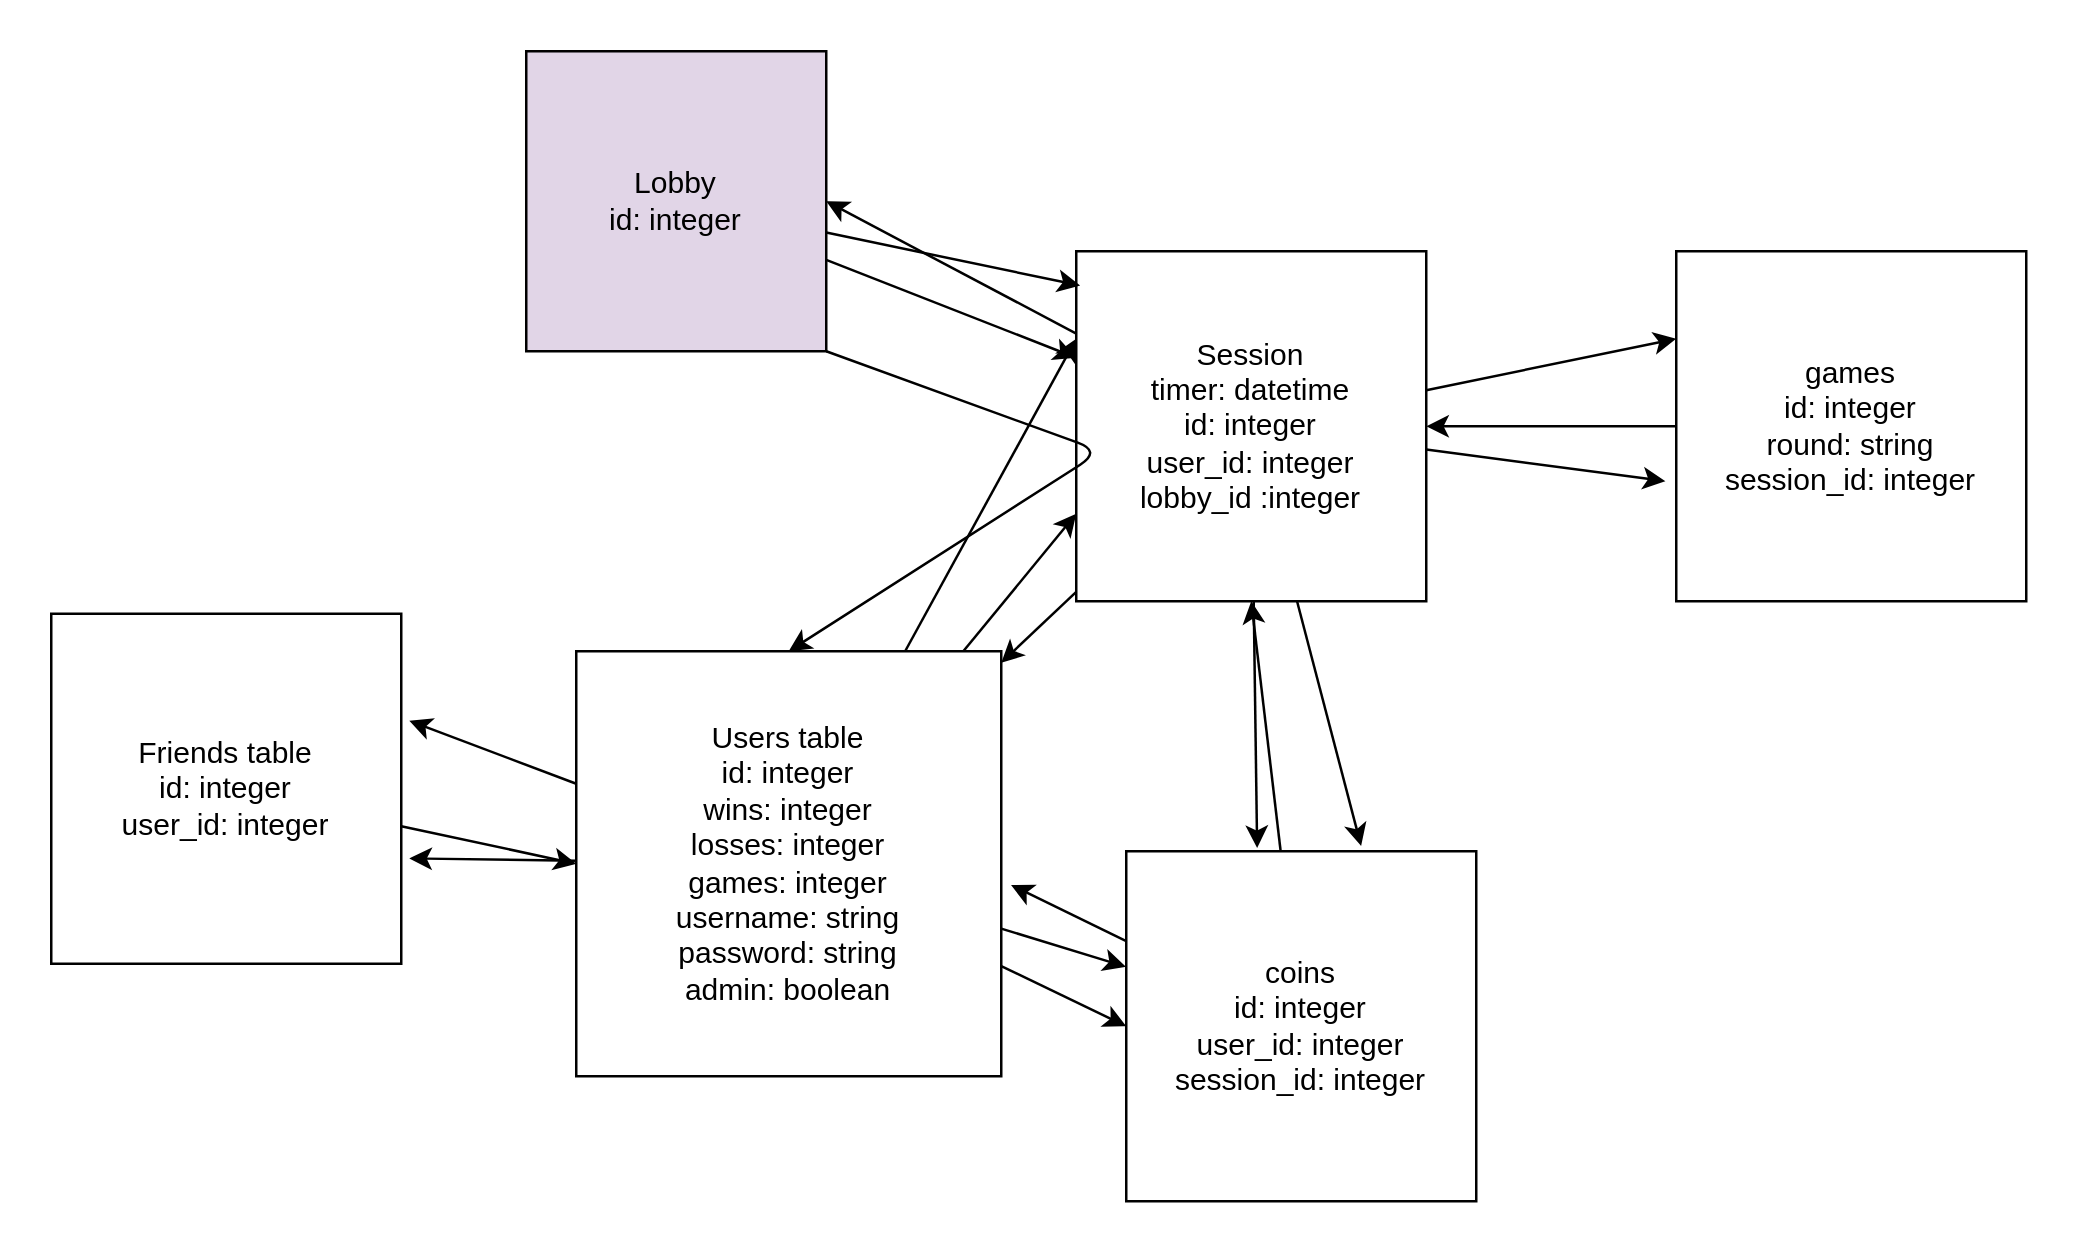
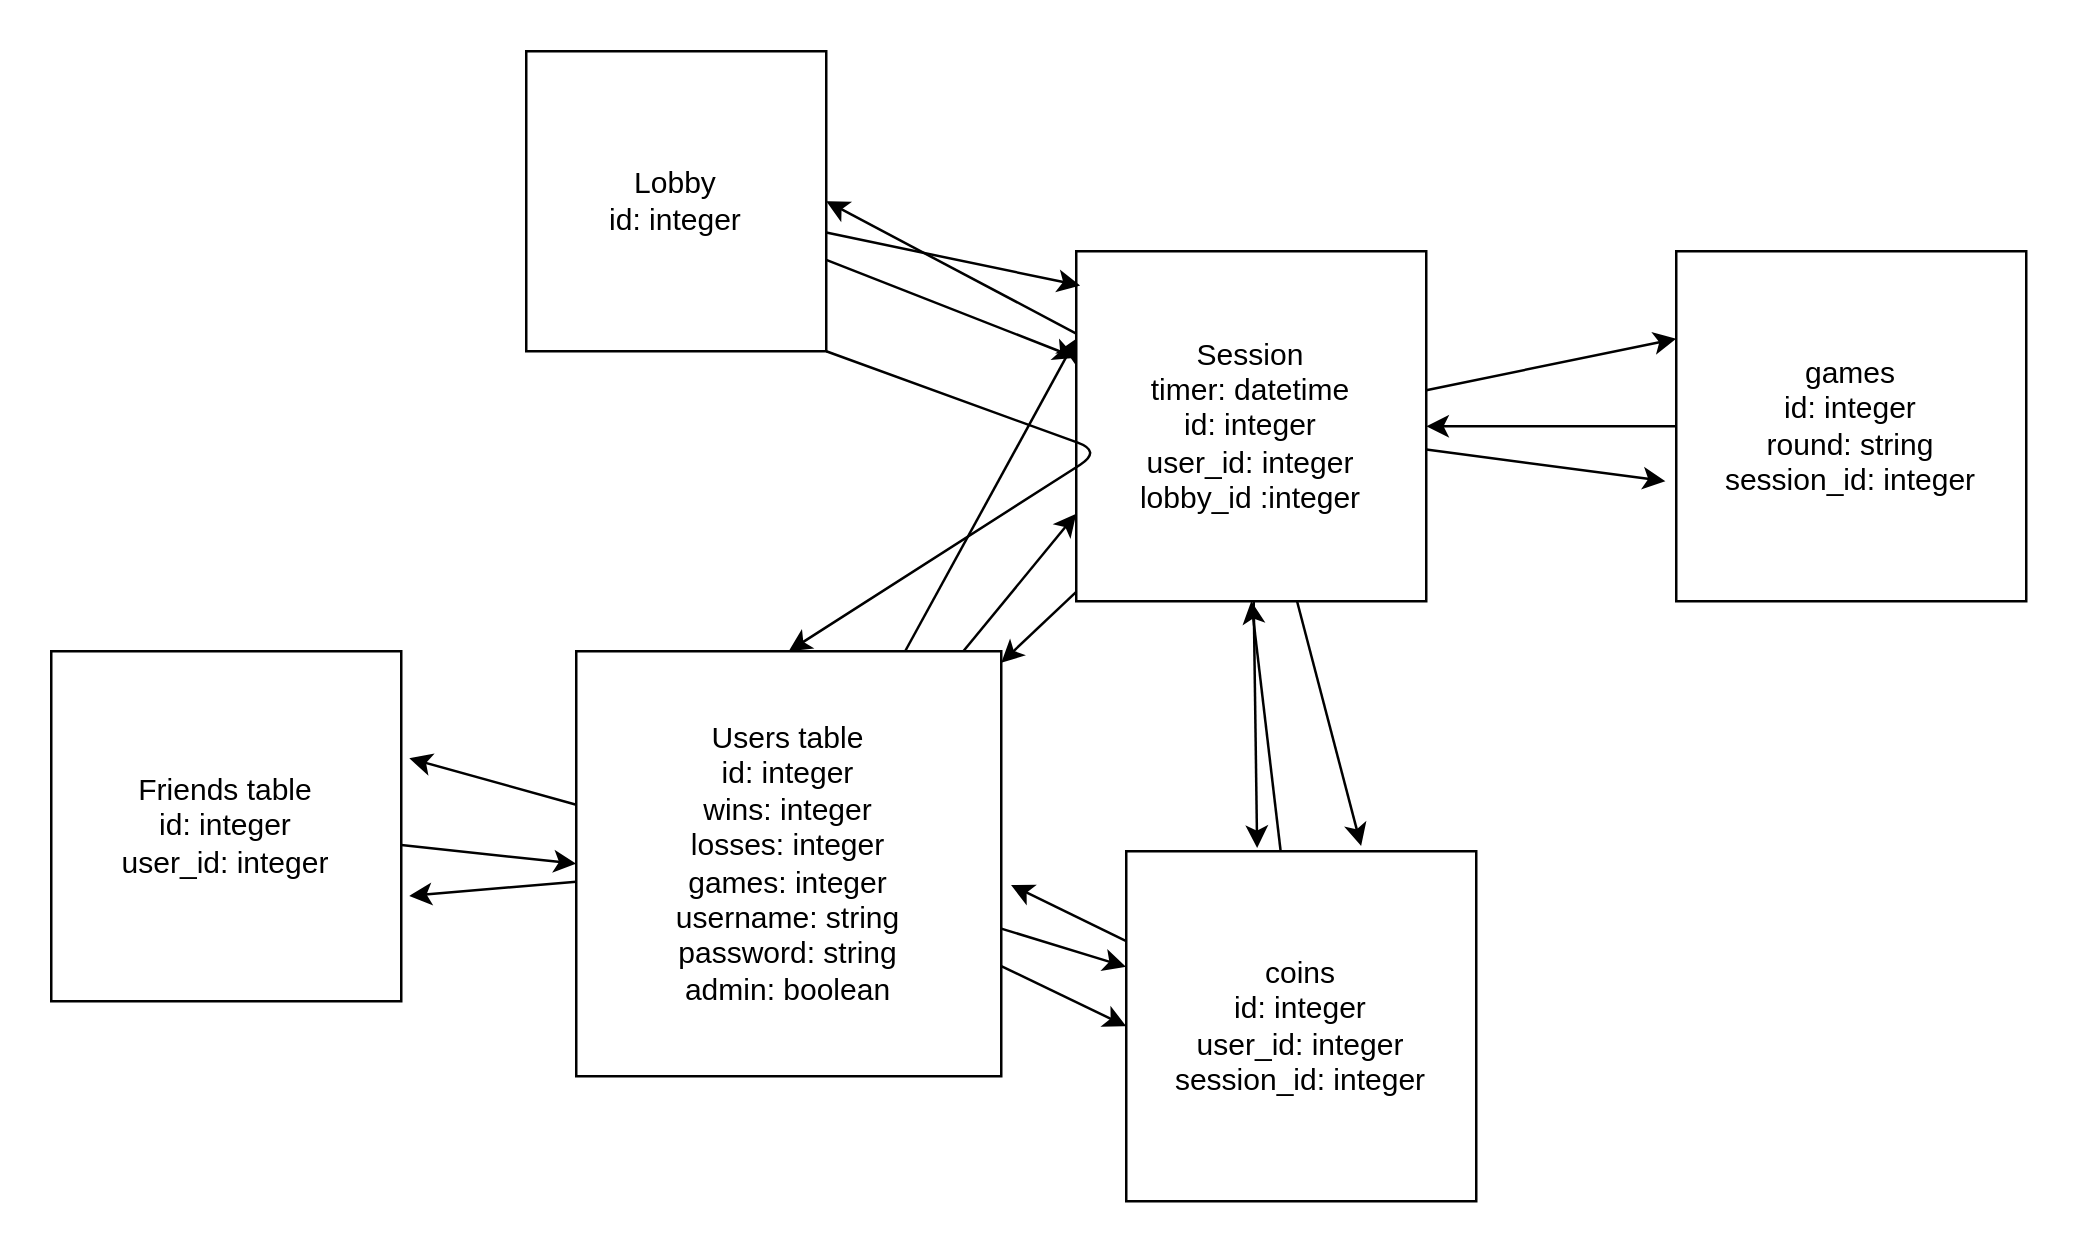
(676, 201) -> (676, 201)
(226, 789) -> (226, 826)
